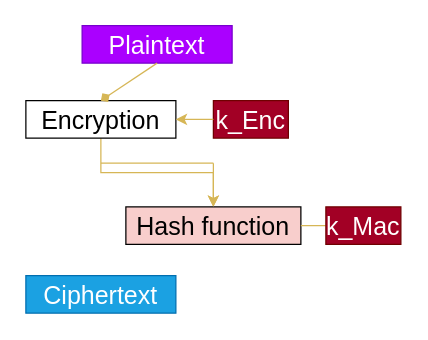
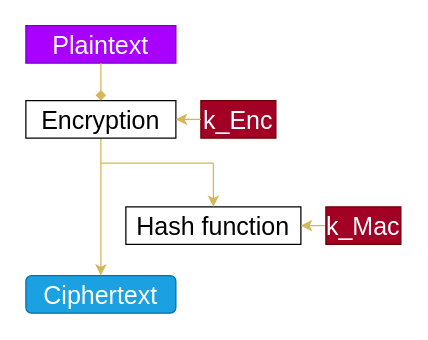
(157, 44) -> (101, 44)
(251, 119) -> (238, 119)
(155, 173) -> (101, 218)
(213, 226) -> (213, 226)
(307, 226) -> (311, 226)
(101, 294) -> (101, 294)
